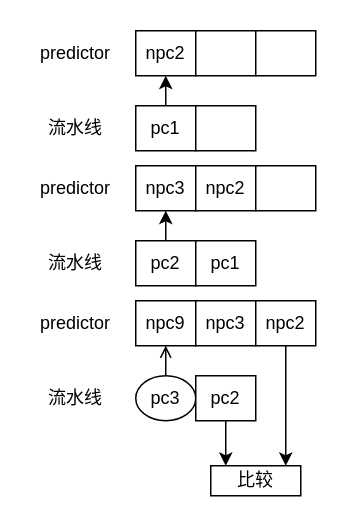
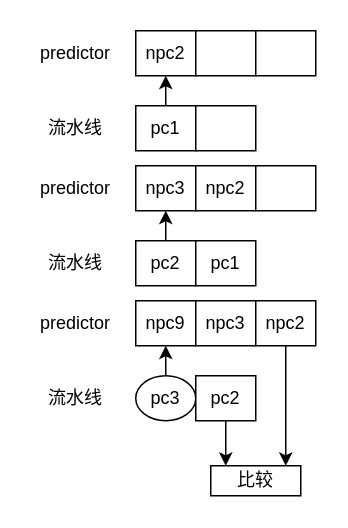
(166, 354) -> (166, 357)
